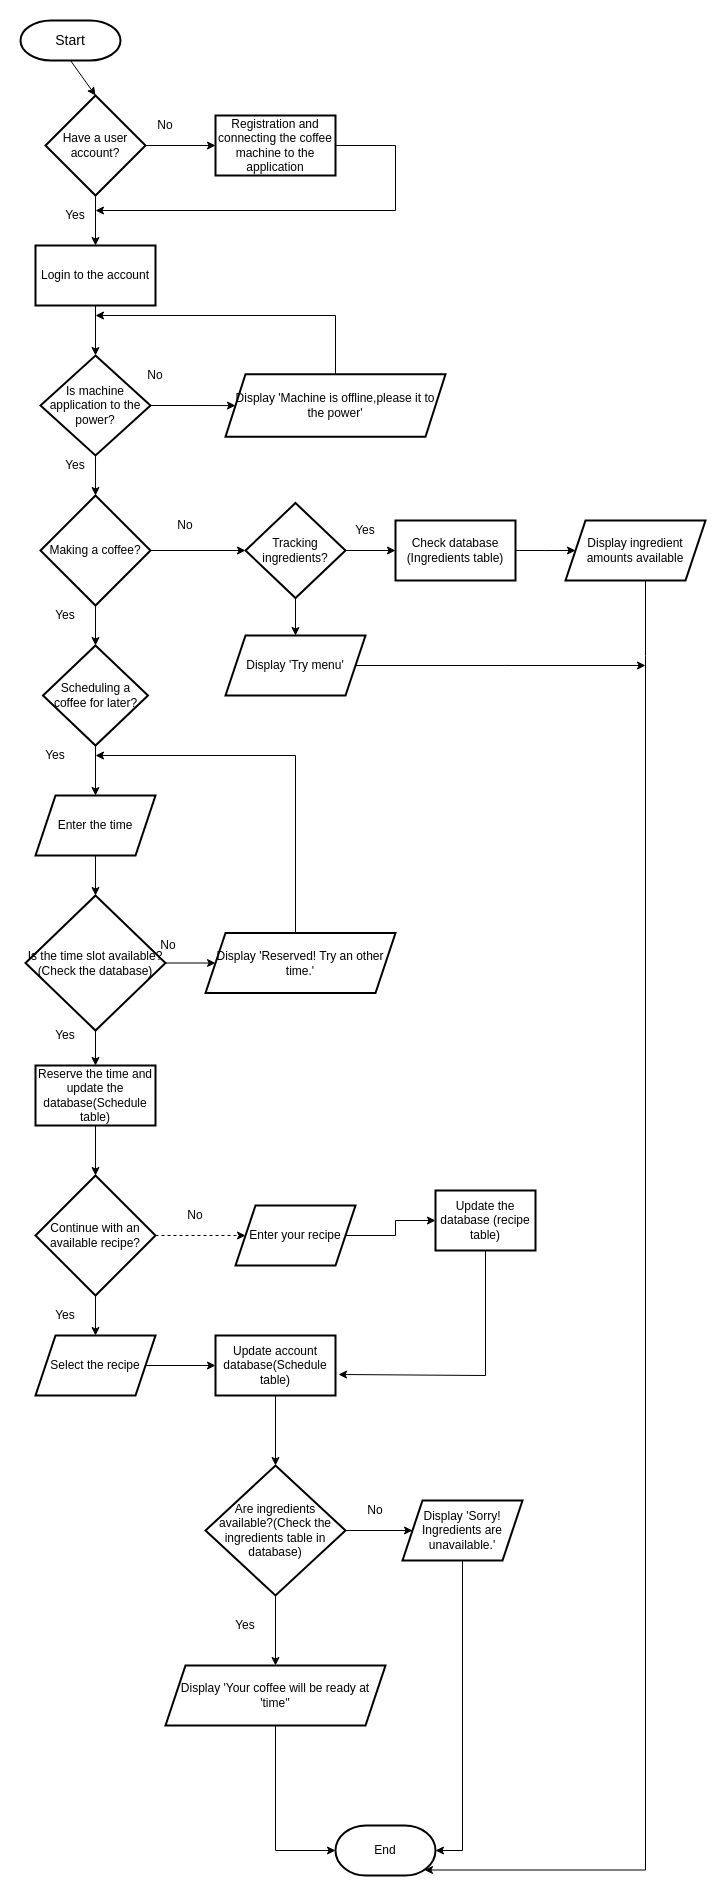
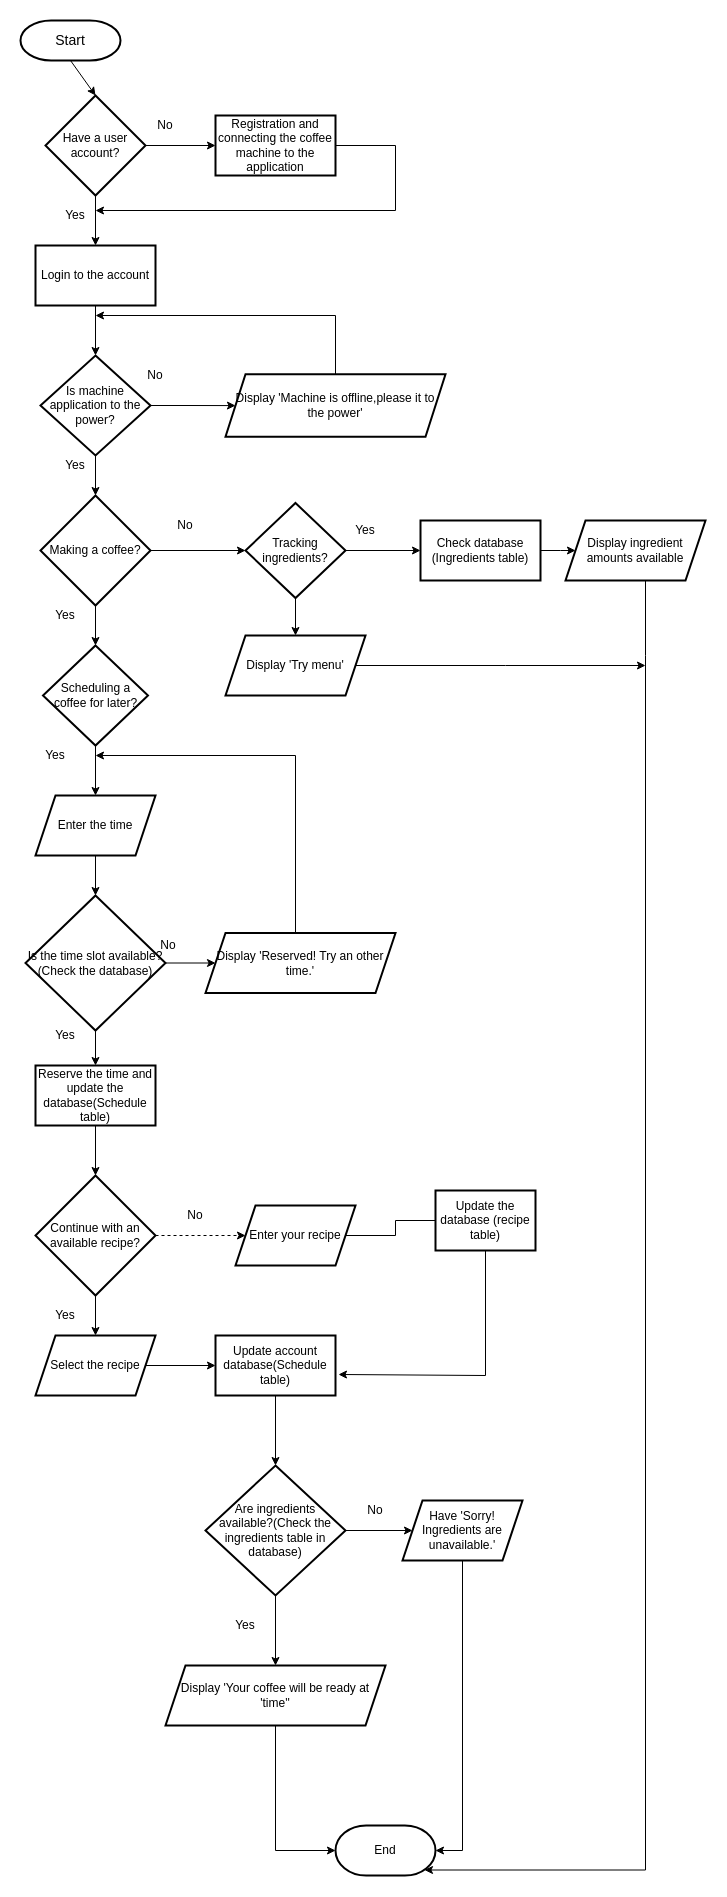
(456, 551) -> (481, 551)
(427, 1221) -> (430, 1221)
(463, 1531) -> (463, 1531)
